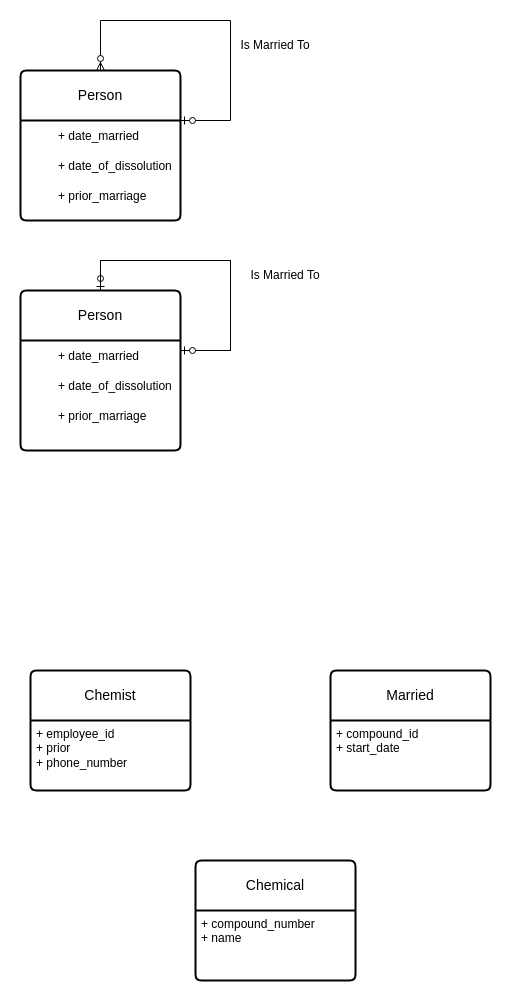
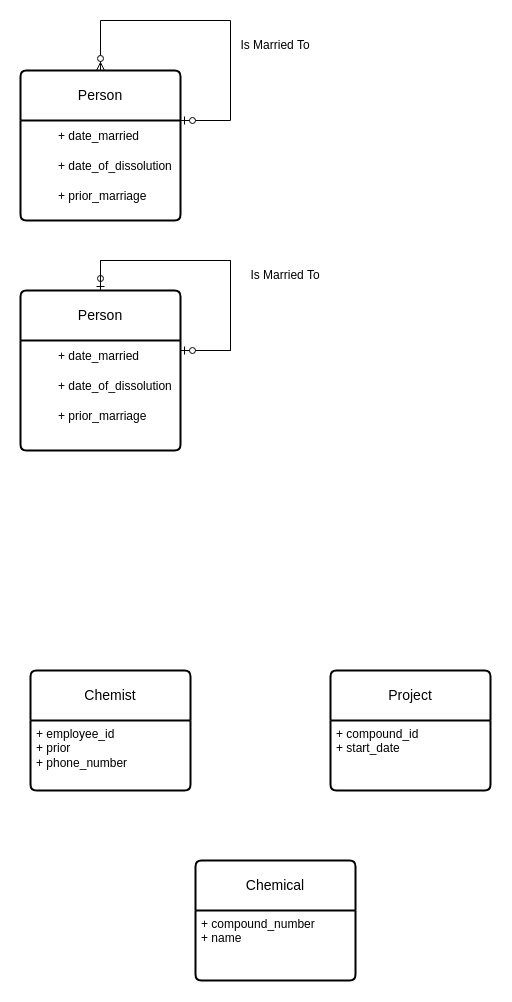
(411, 696) -> (411, 696)
